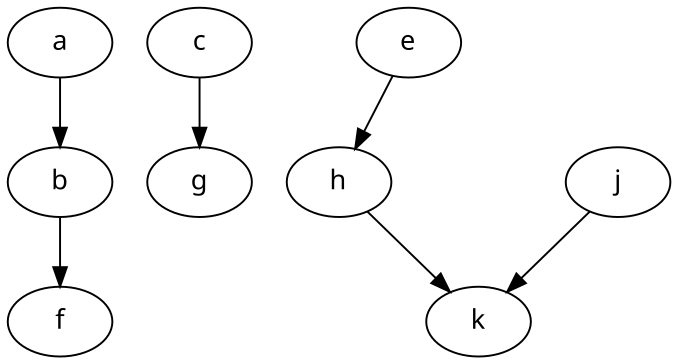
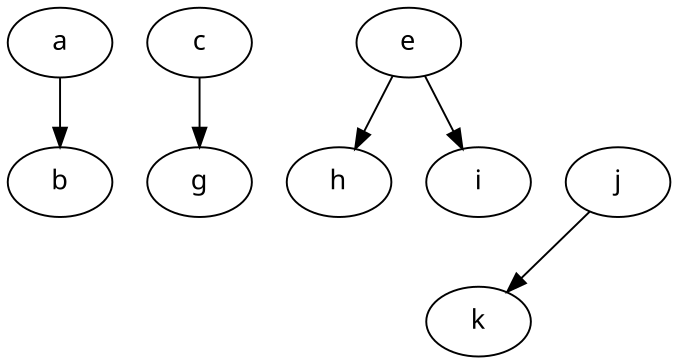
none -> (479, 182)
(402, 245) -> none
(60, 322) -> none
